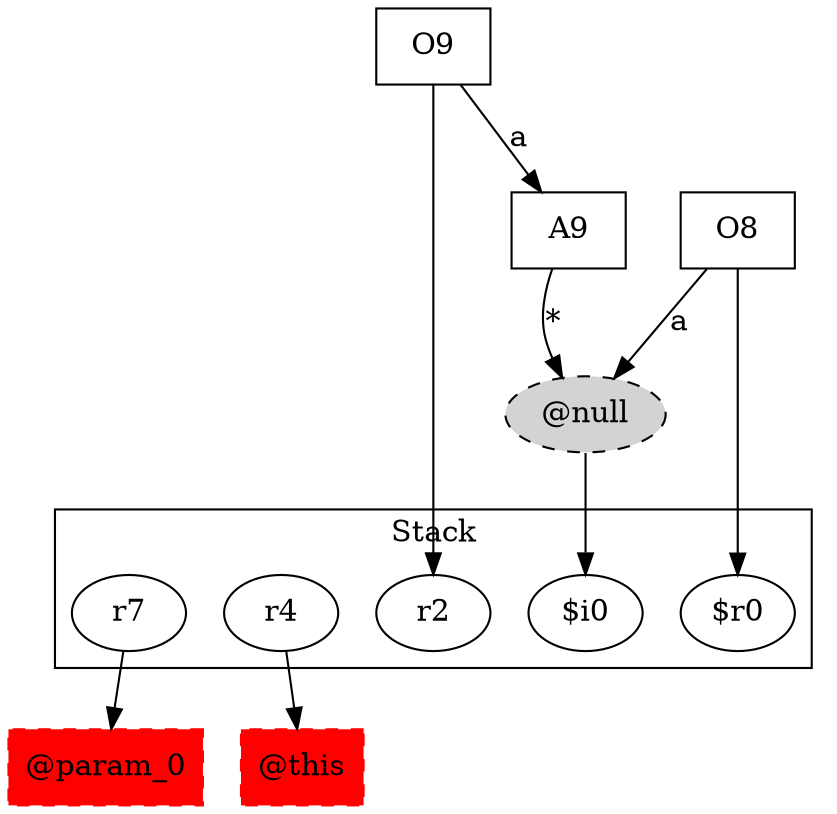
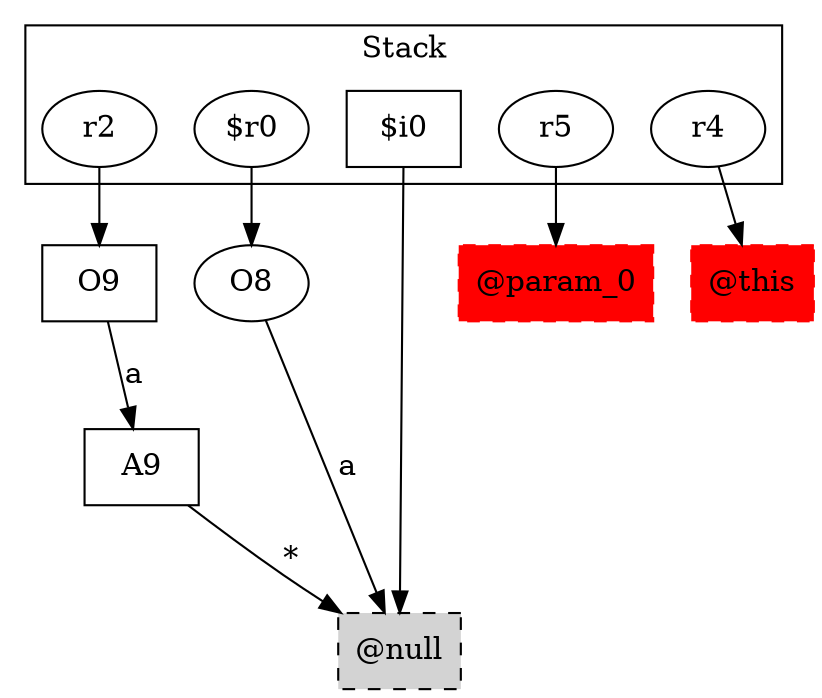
(738, 230) -> (252, 283)
(433, 319) -> (99, 197)
(738, 411) -> (252, 197)
(586, 414) -> (400, 651)
(586, 495) -> (402, 379)
(129, 613) -> (556, 129)
(586, 613) -> (404, 129)
